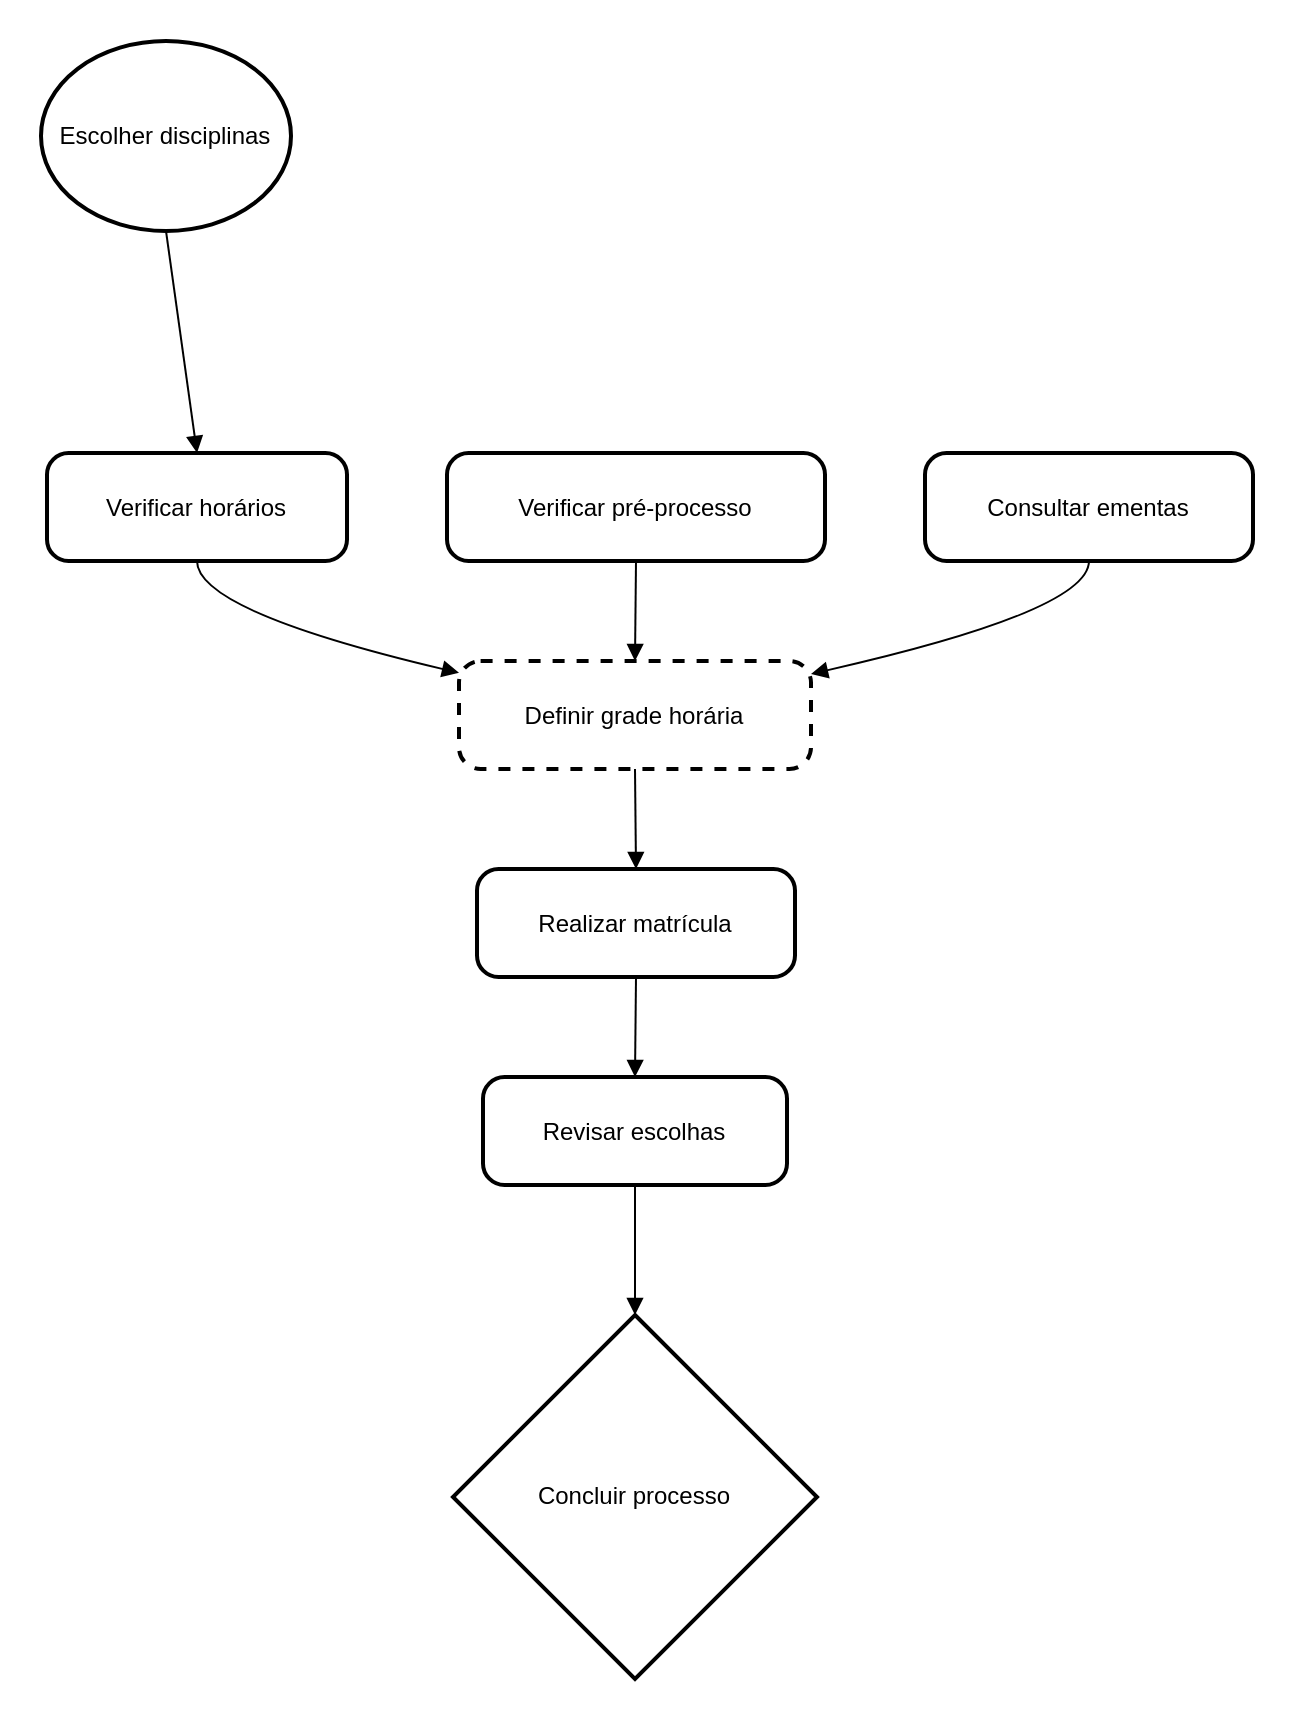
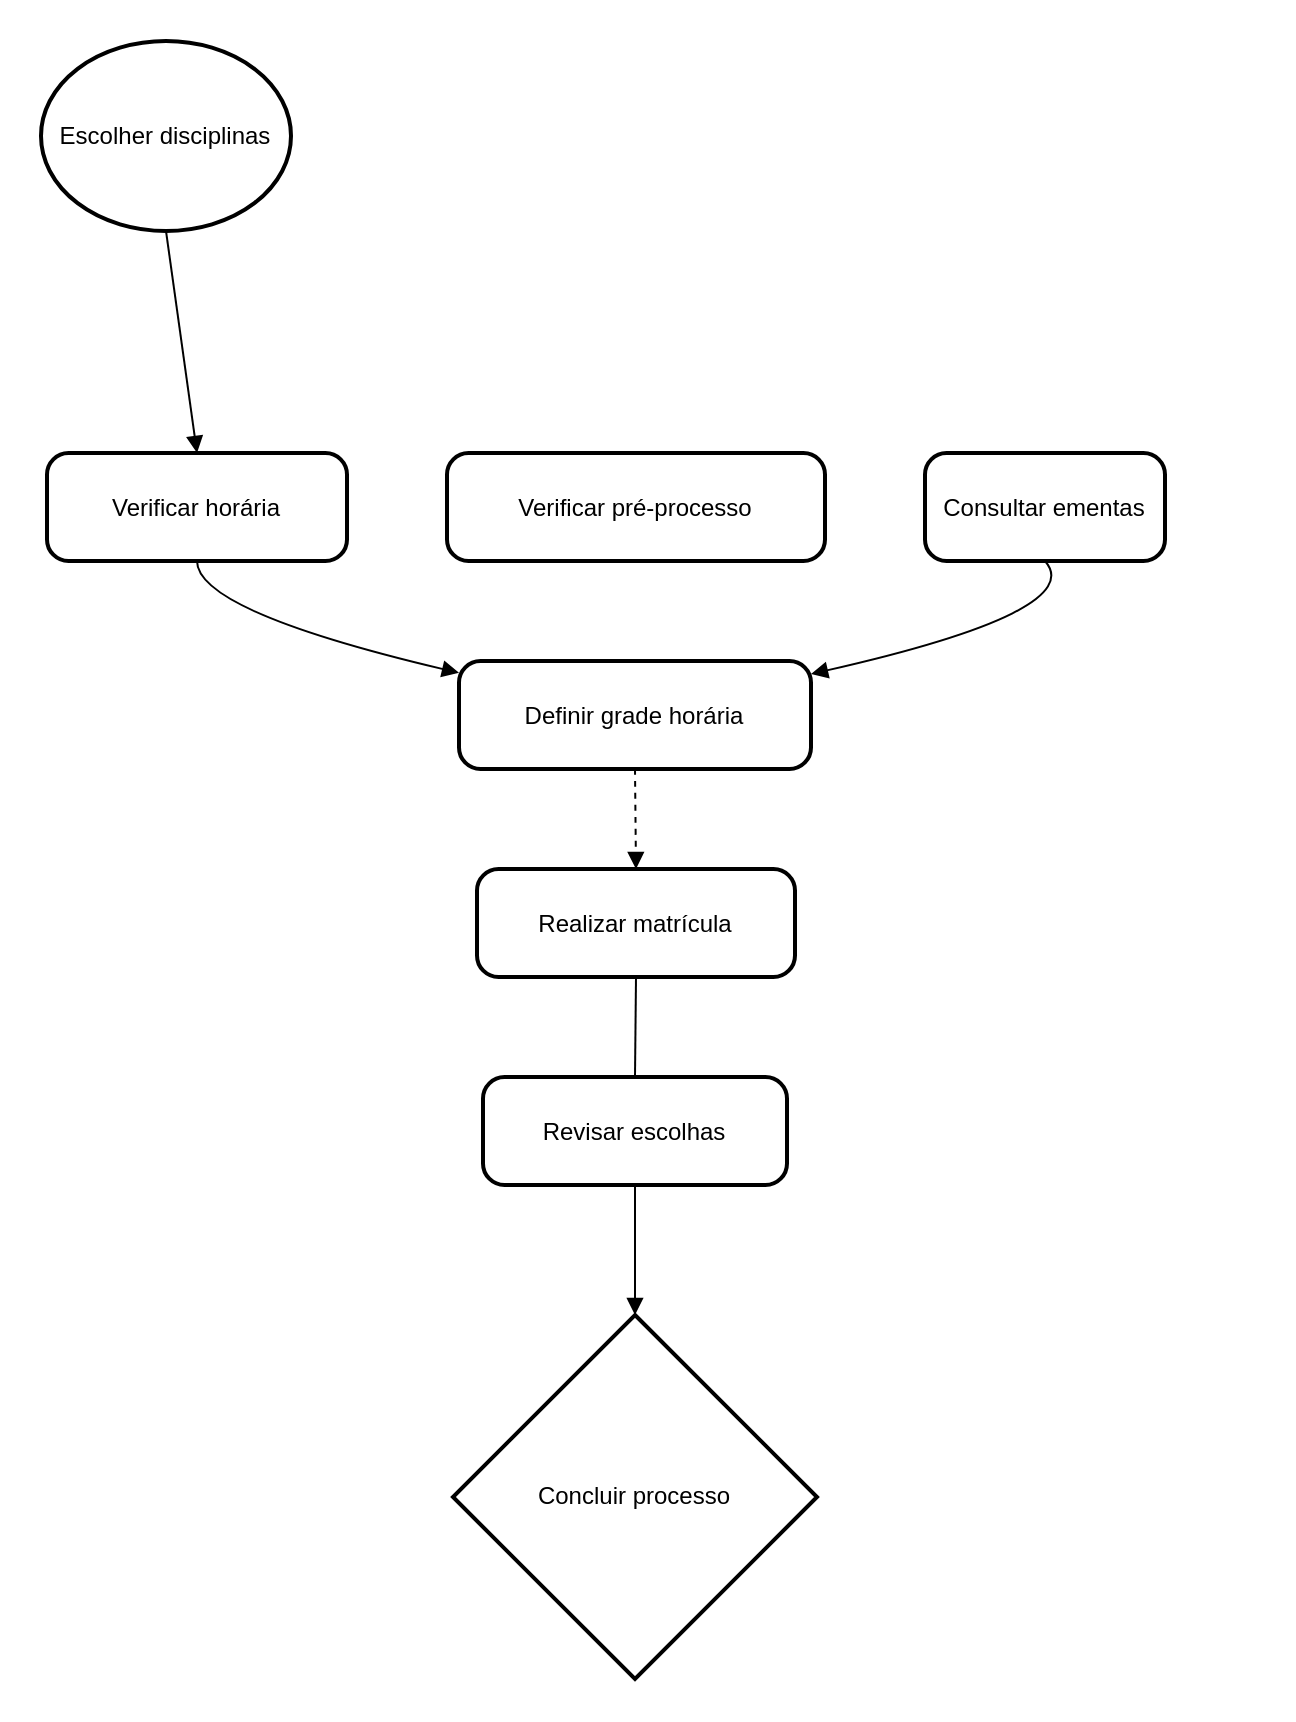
(1089, 507) -> (1045, 507)
(196, 508) -> (196, 508)
(636, 603) -> none
(635, 715) -> (635, 715)
(635, 811) -> (635, 811)
(635, 1059) -> (635, 1066)
